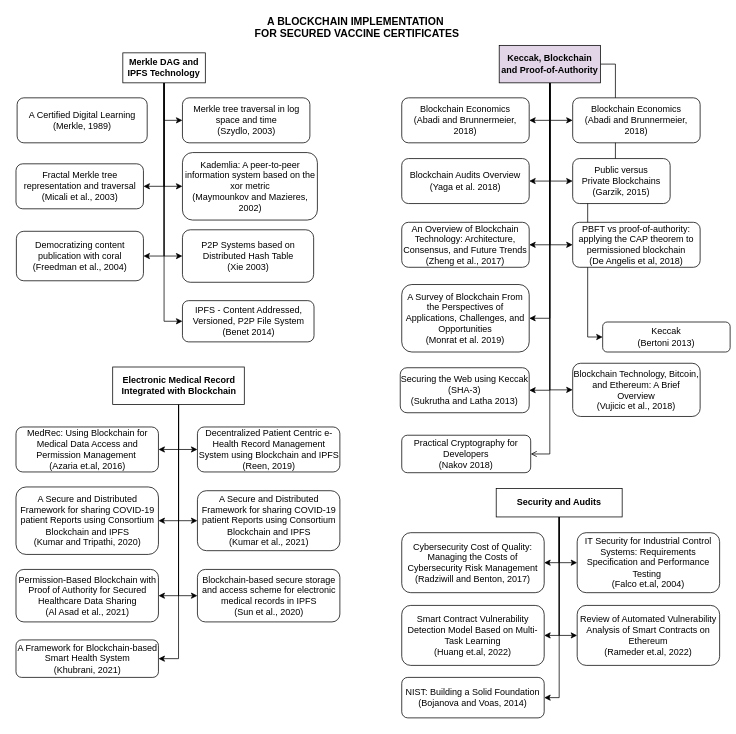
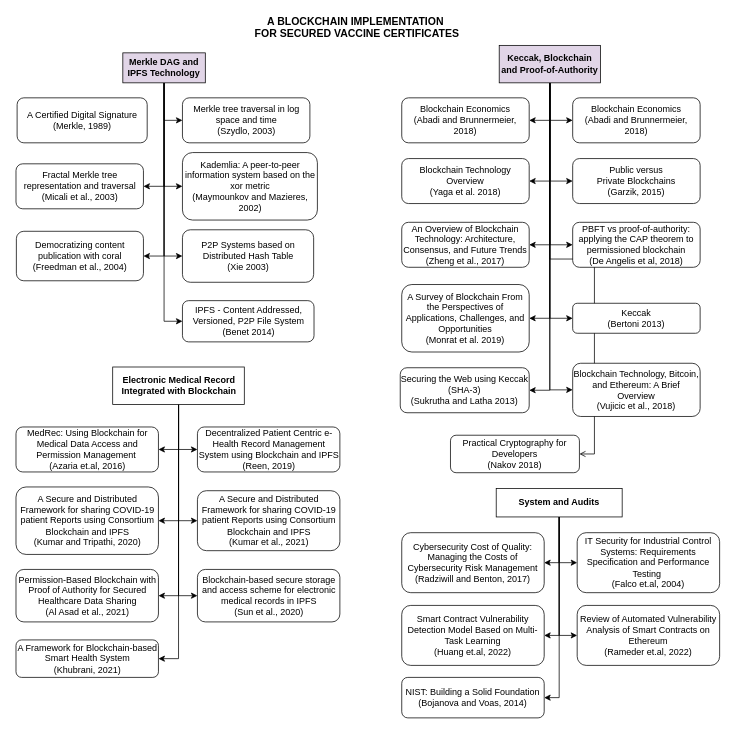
(164, 68) -> (164, 68)
(82, 120) -> (82, 120)
(465, 181) -> (465, 181)
(621, 181) -> (636, 181)
(666, 337) -> (636, 318)
(466, 454) -> (515, 454)
(559, 503) -> (559, 503)
